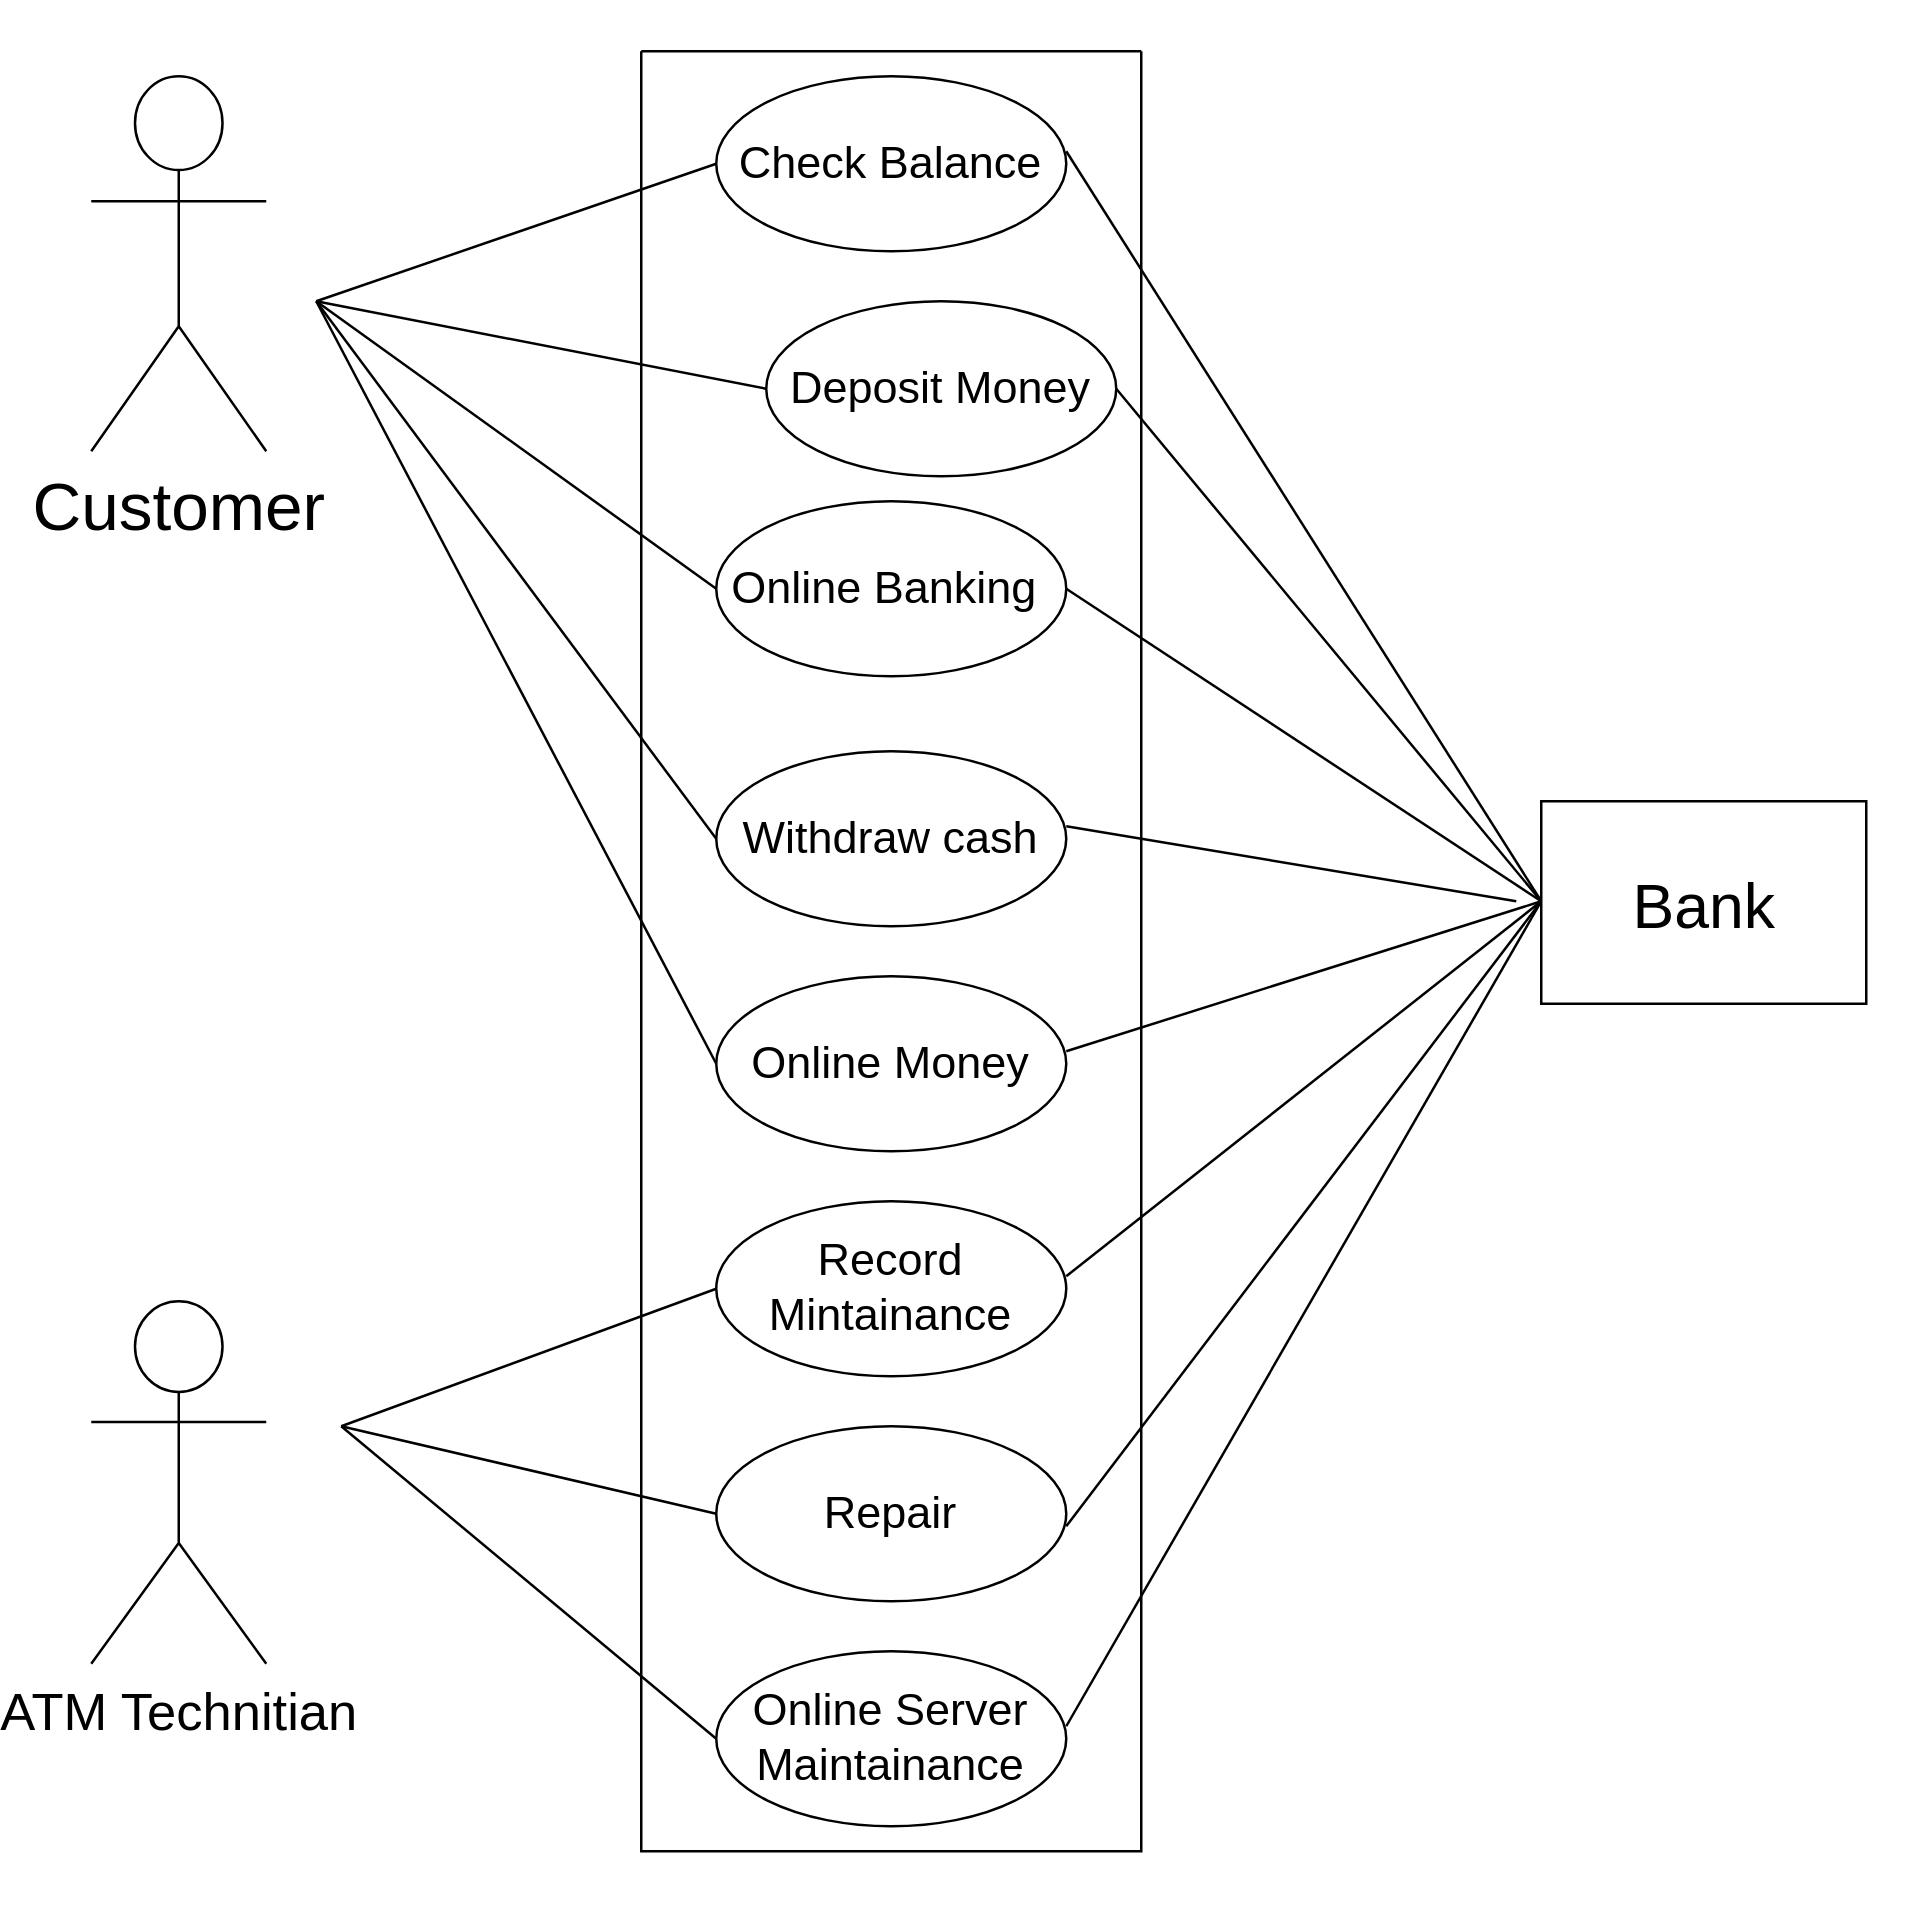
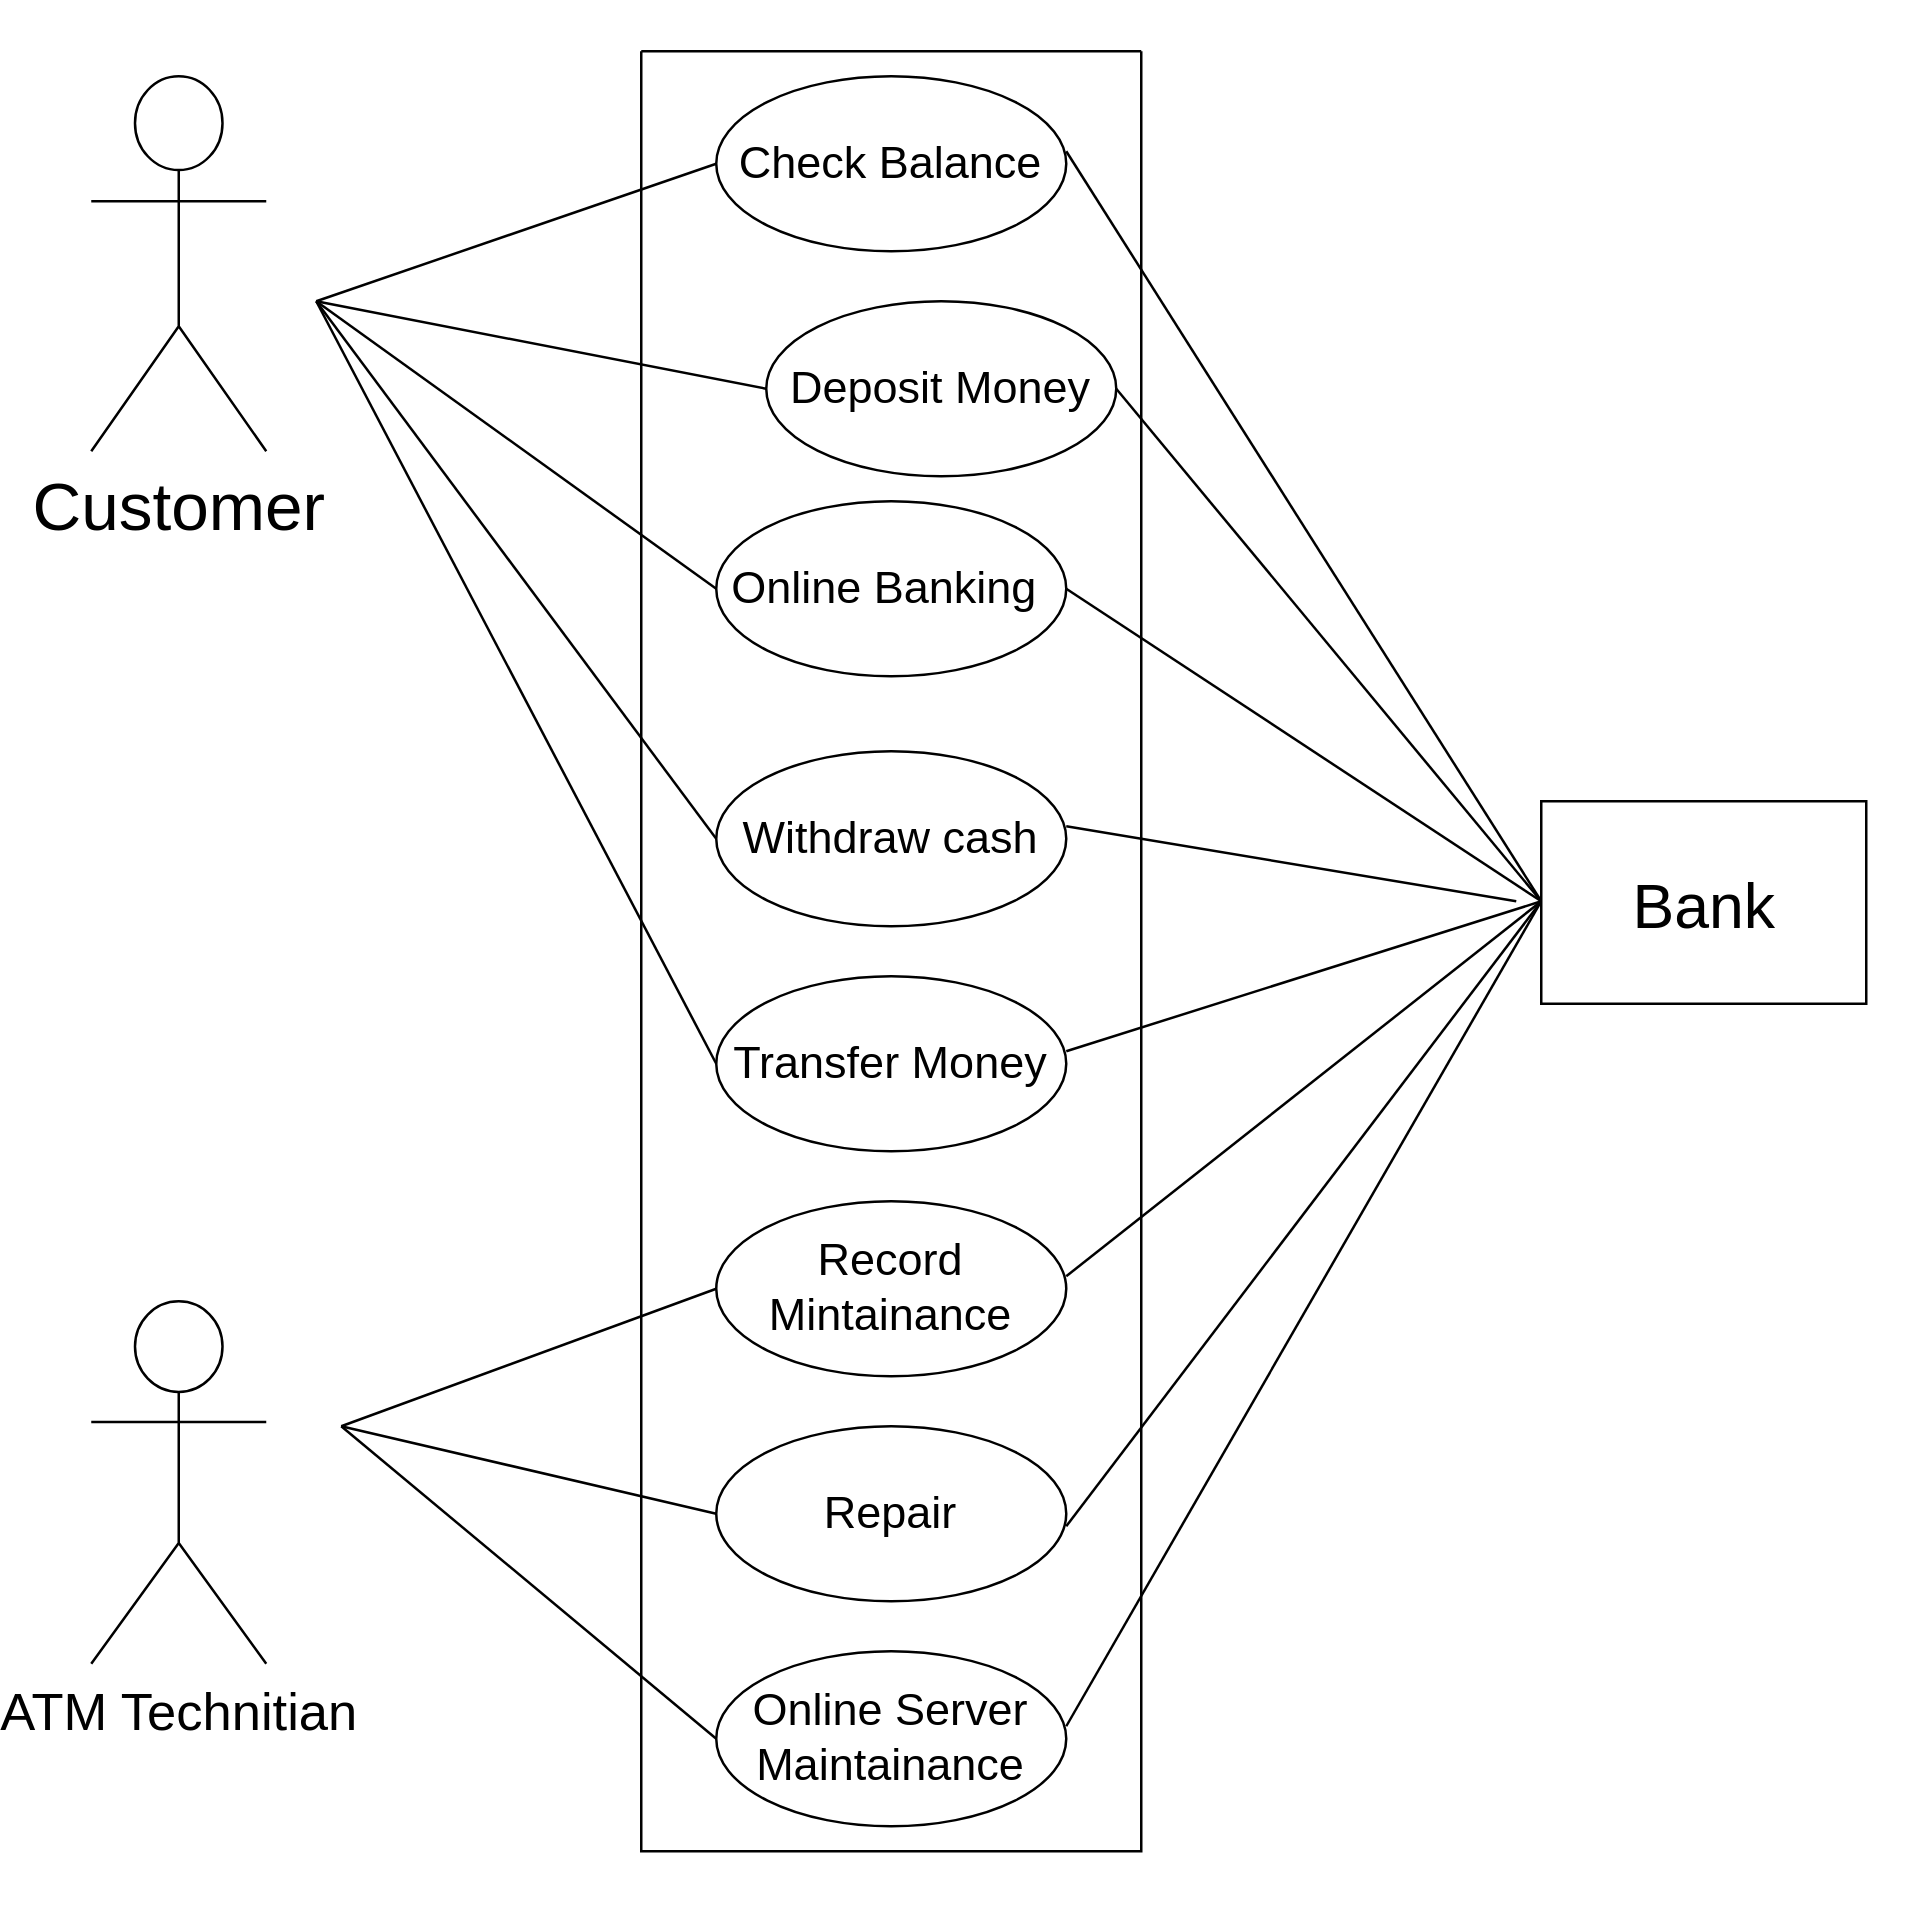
(891, 1064) -> (891, 1064)
